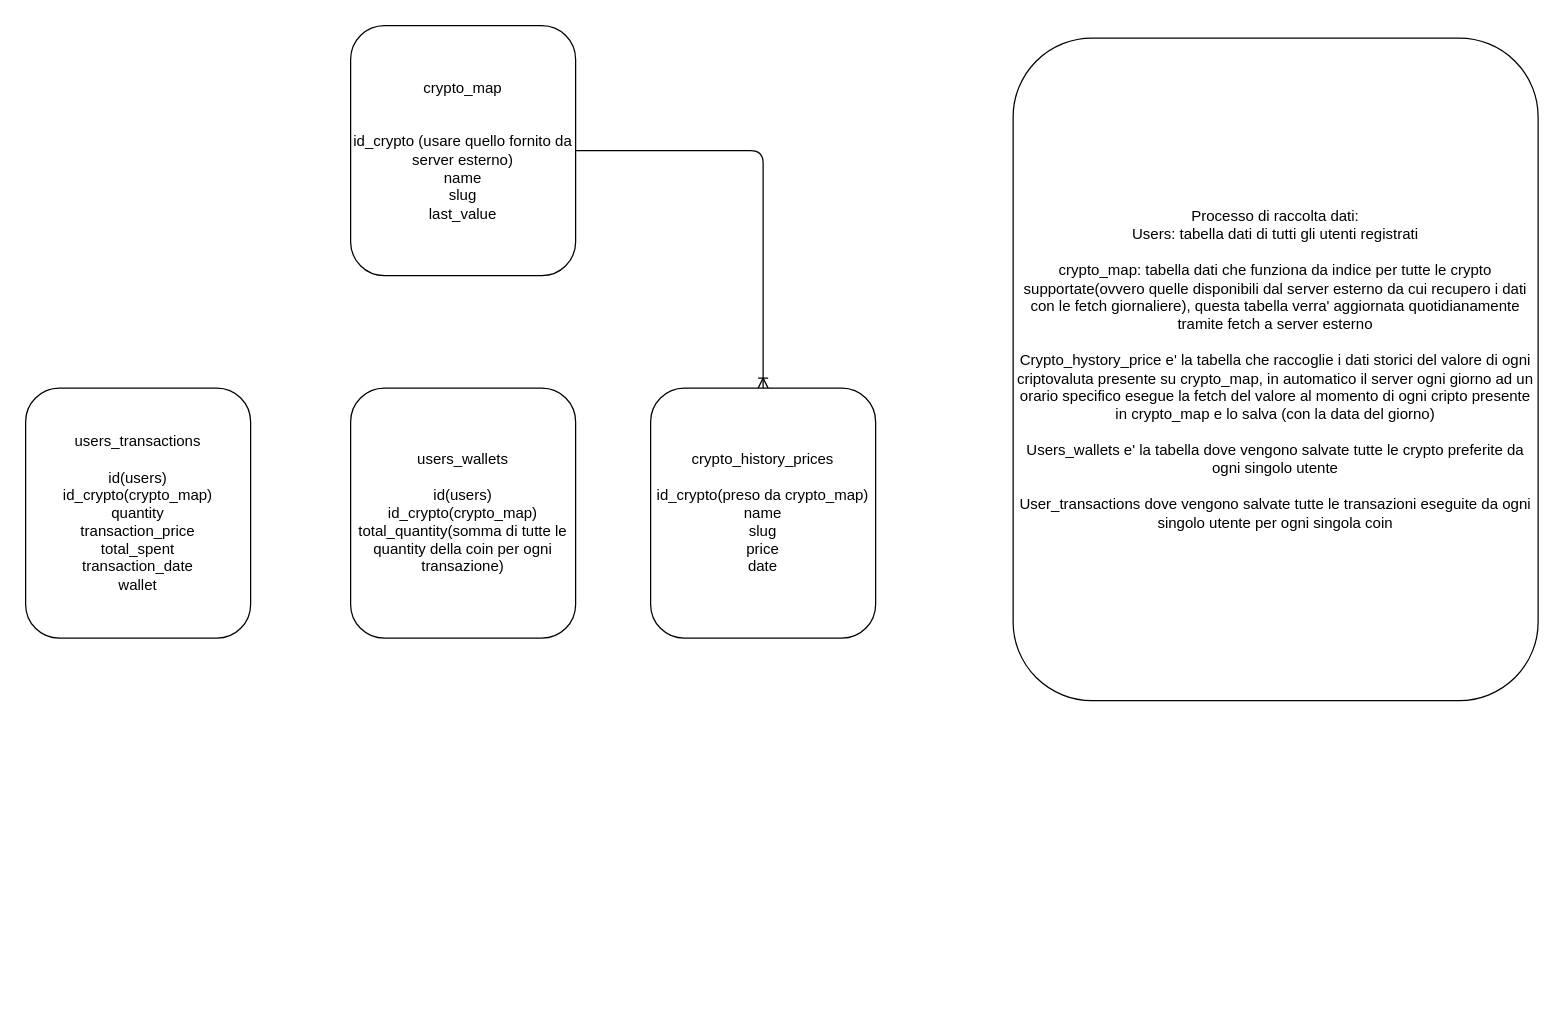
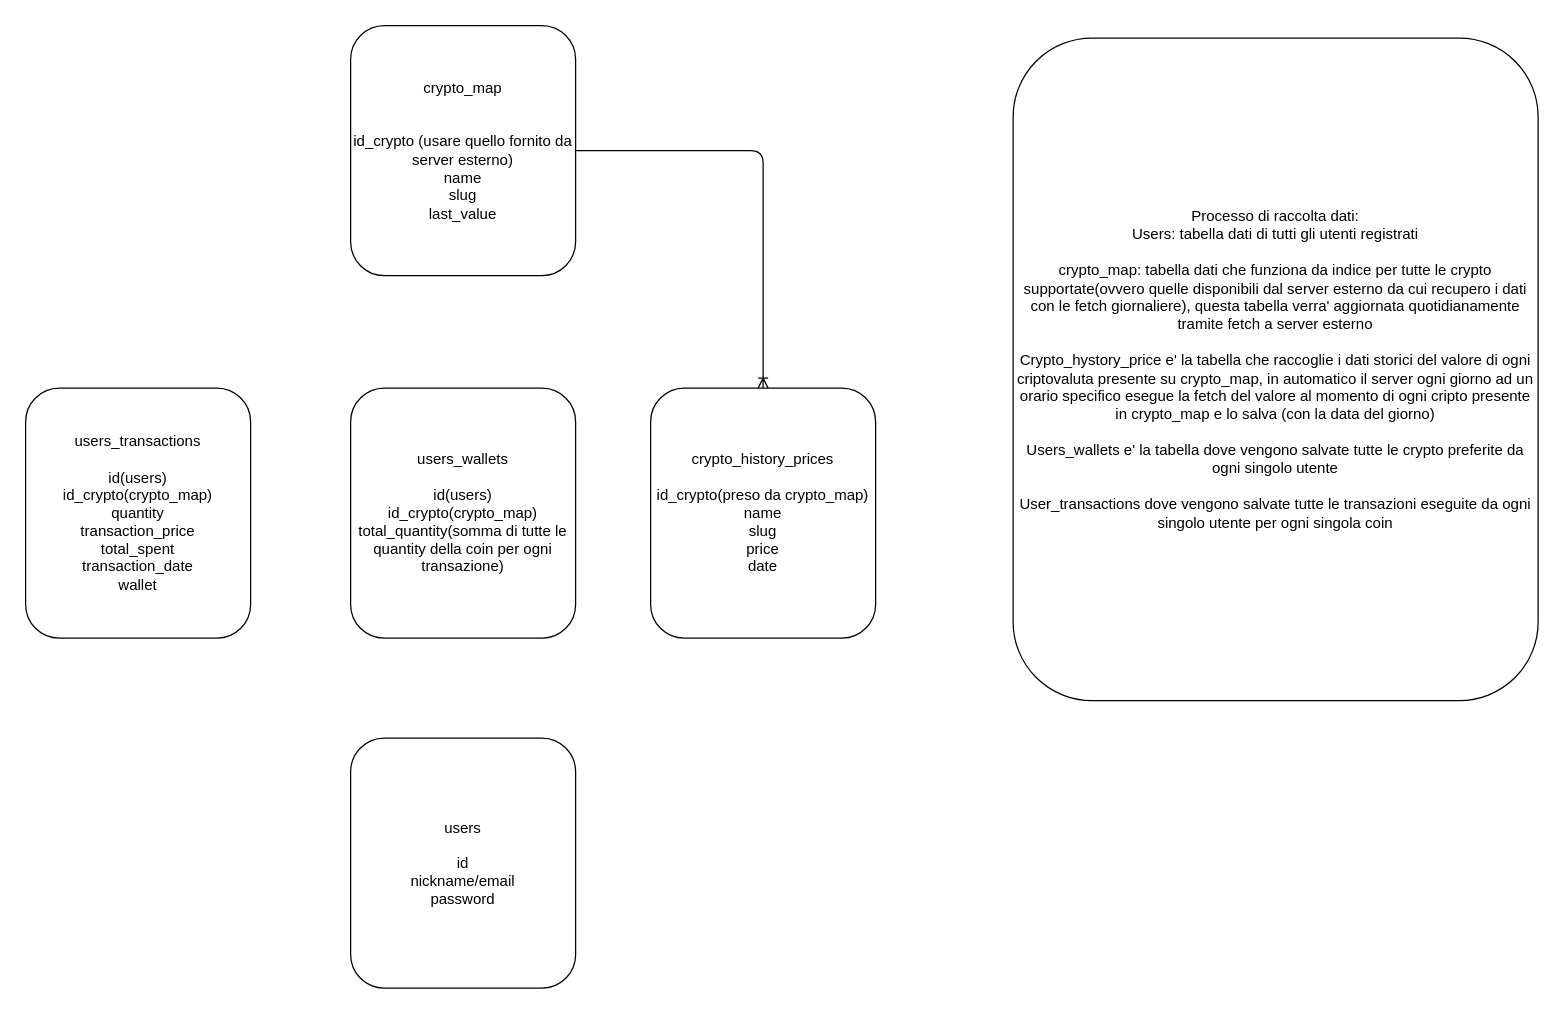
none -> (463, 863)
